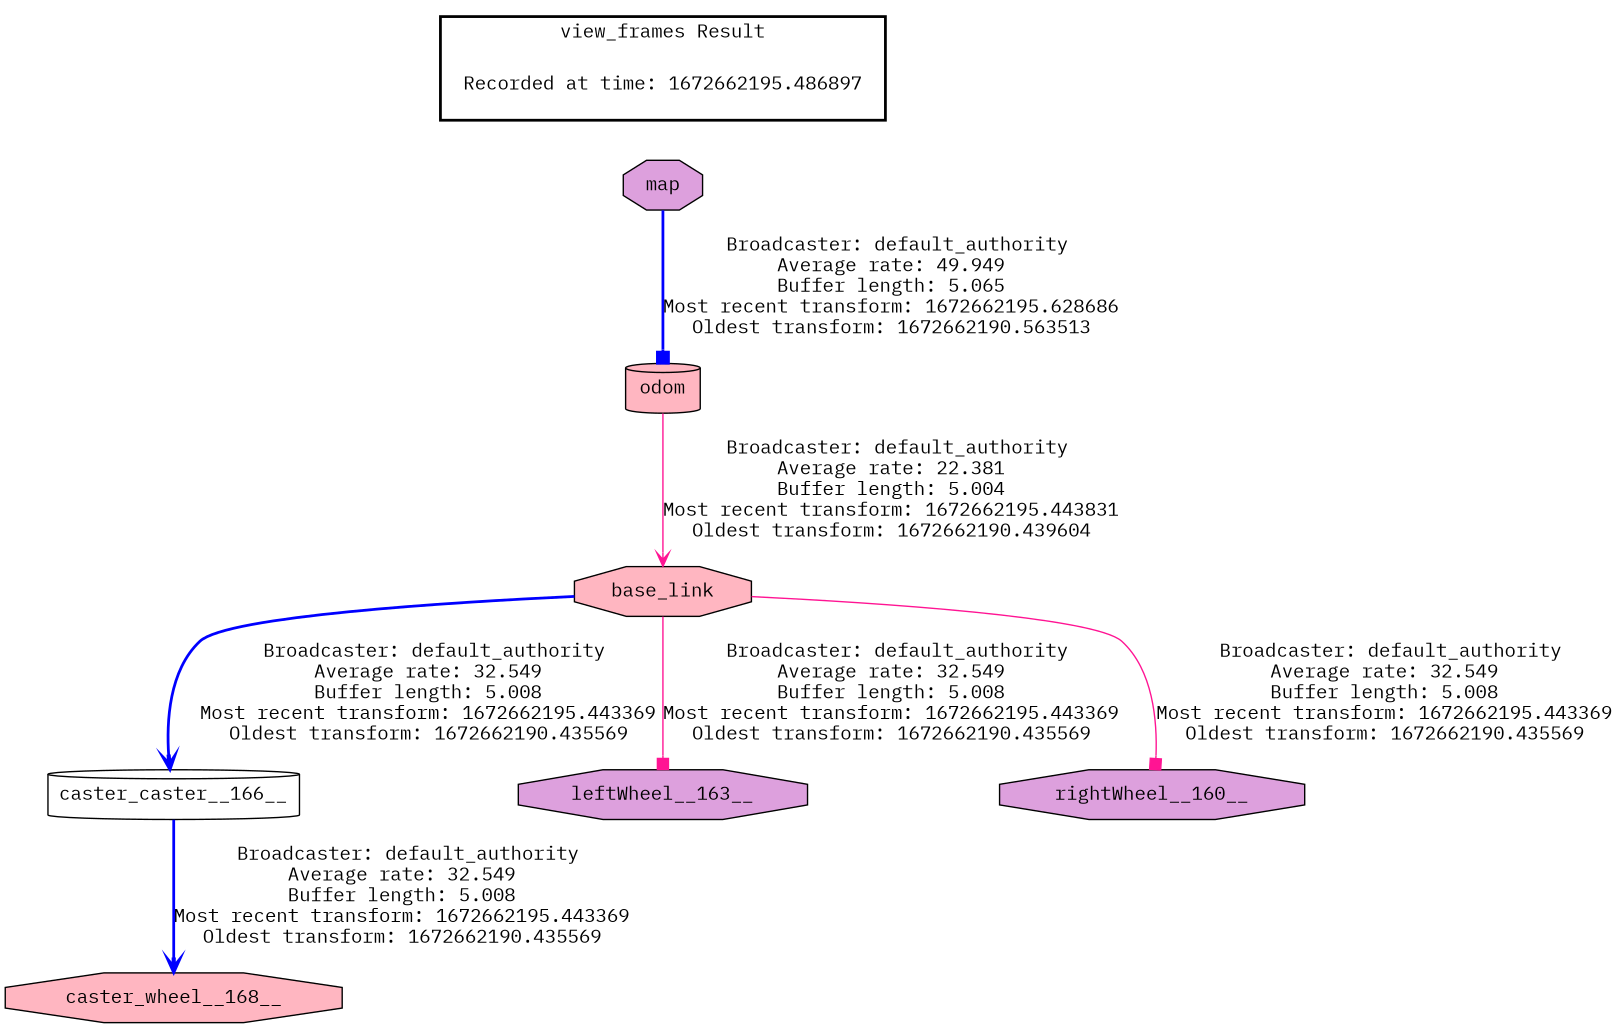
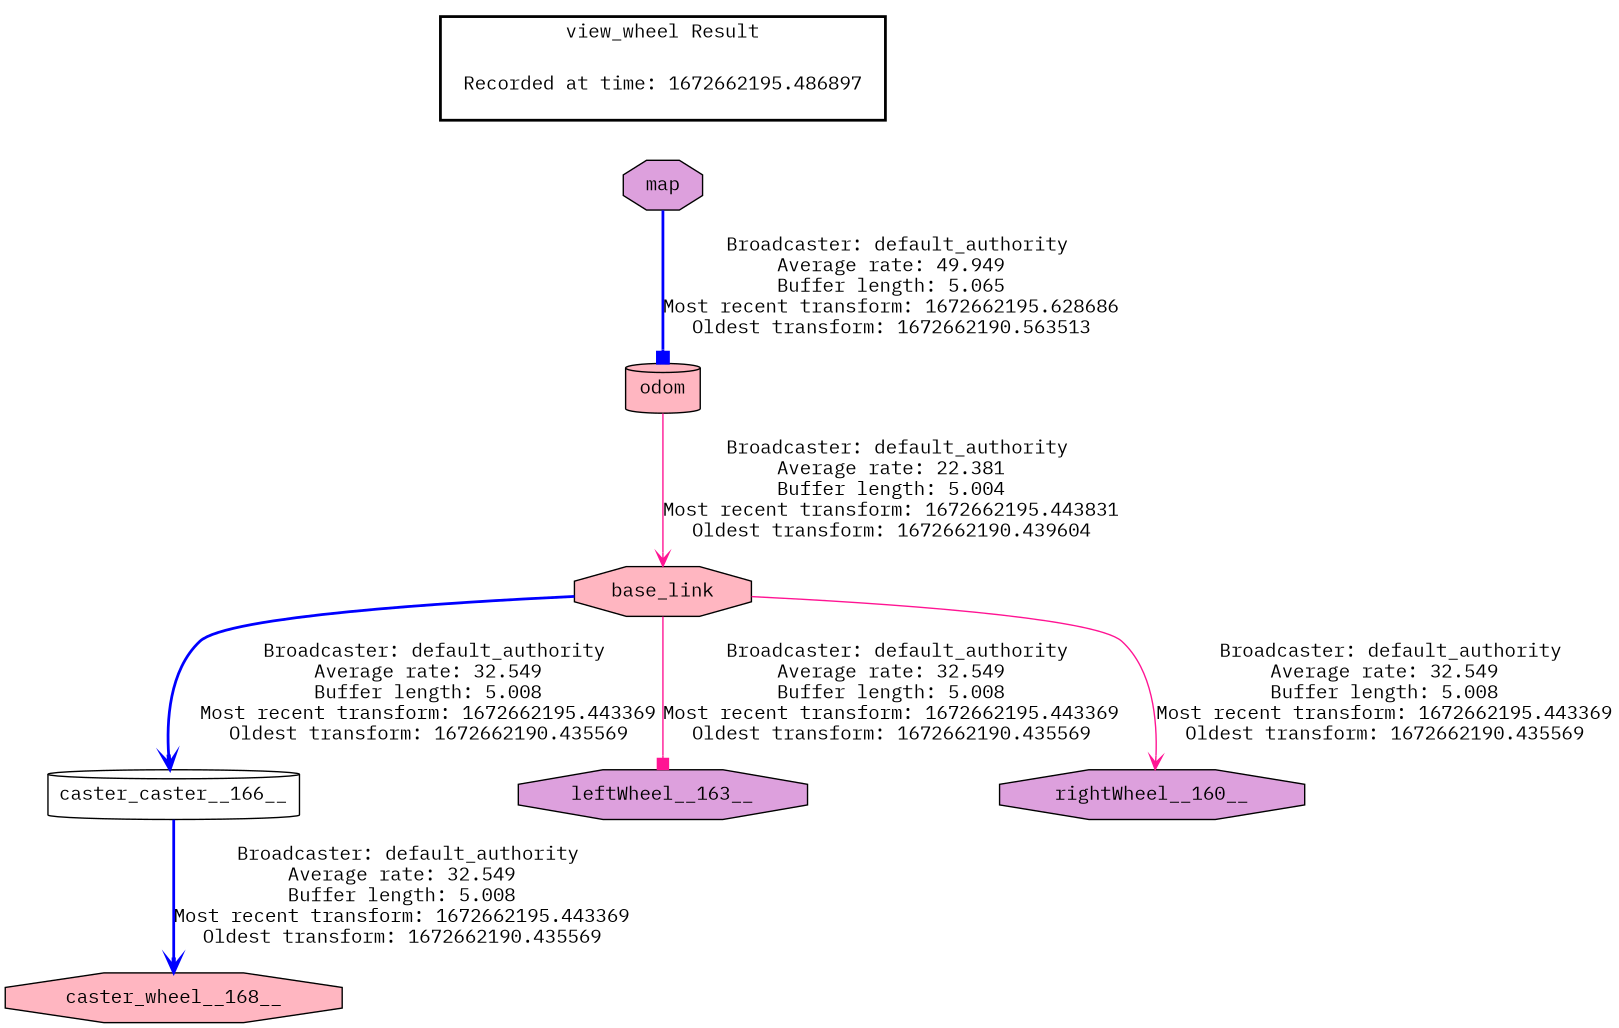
(663, 32) -> (663, 32)
(1000, 615) -> (1000, 615)
